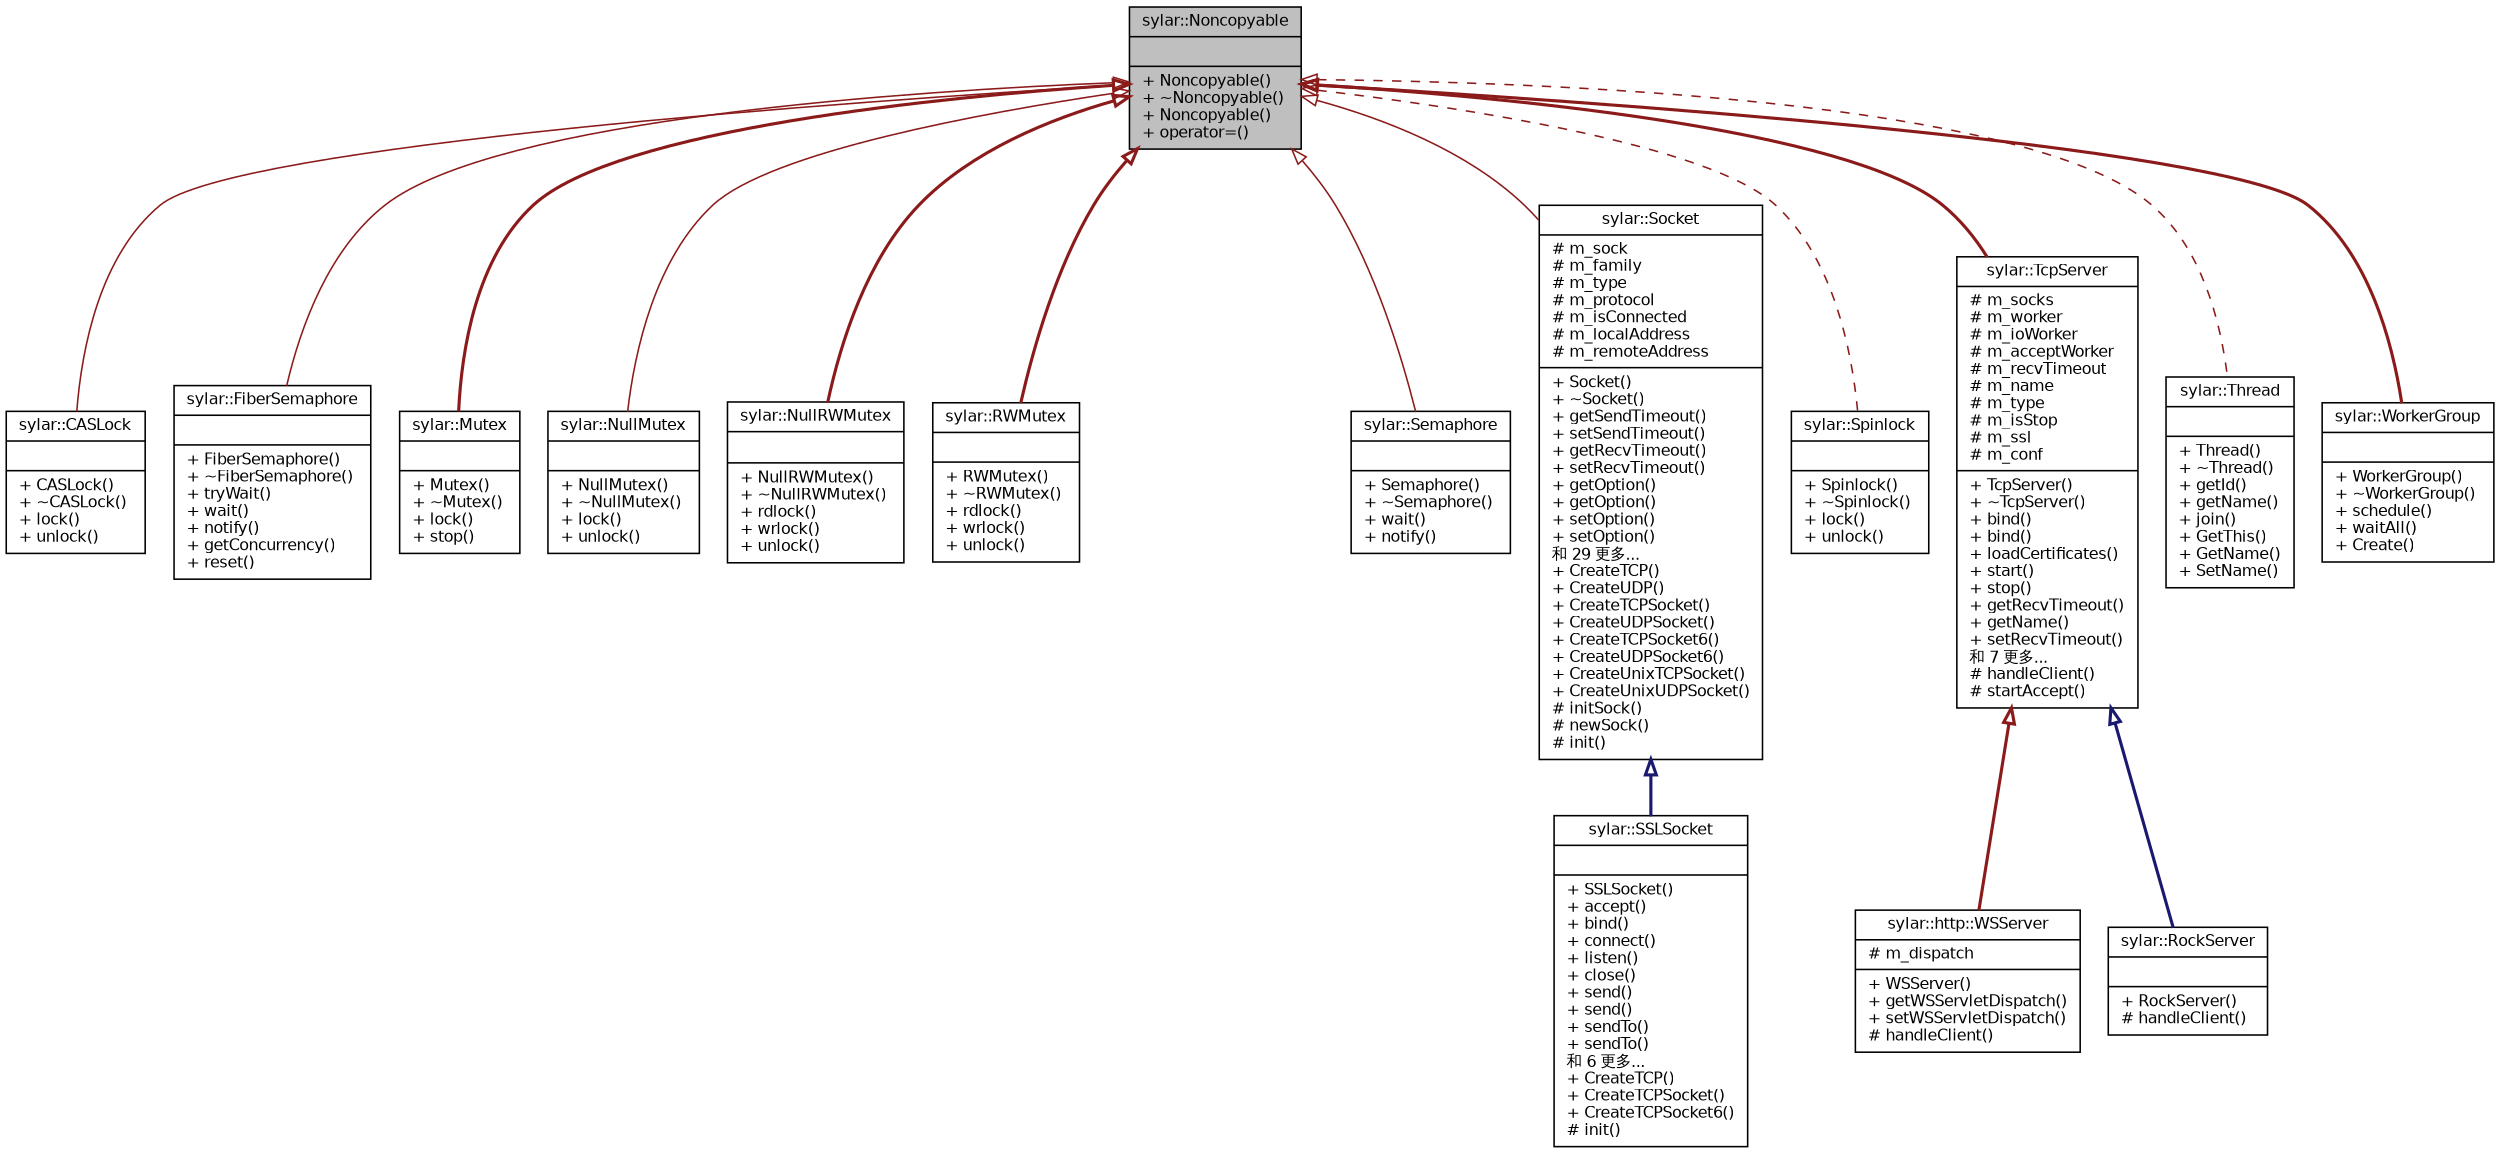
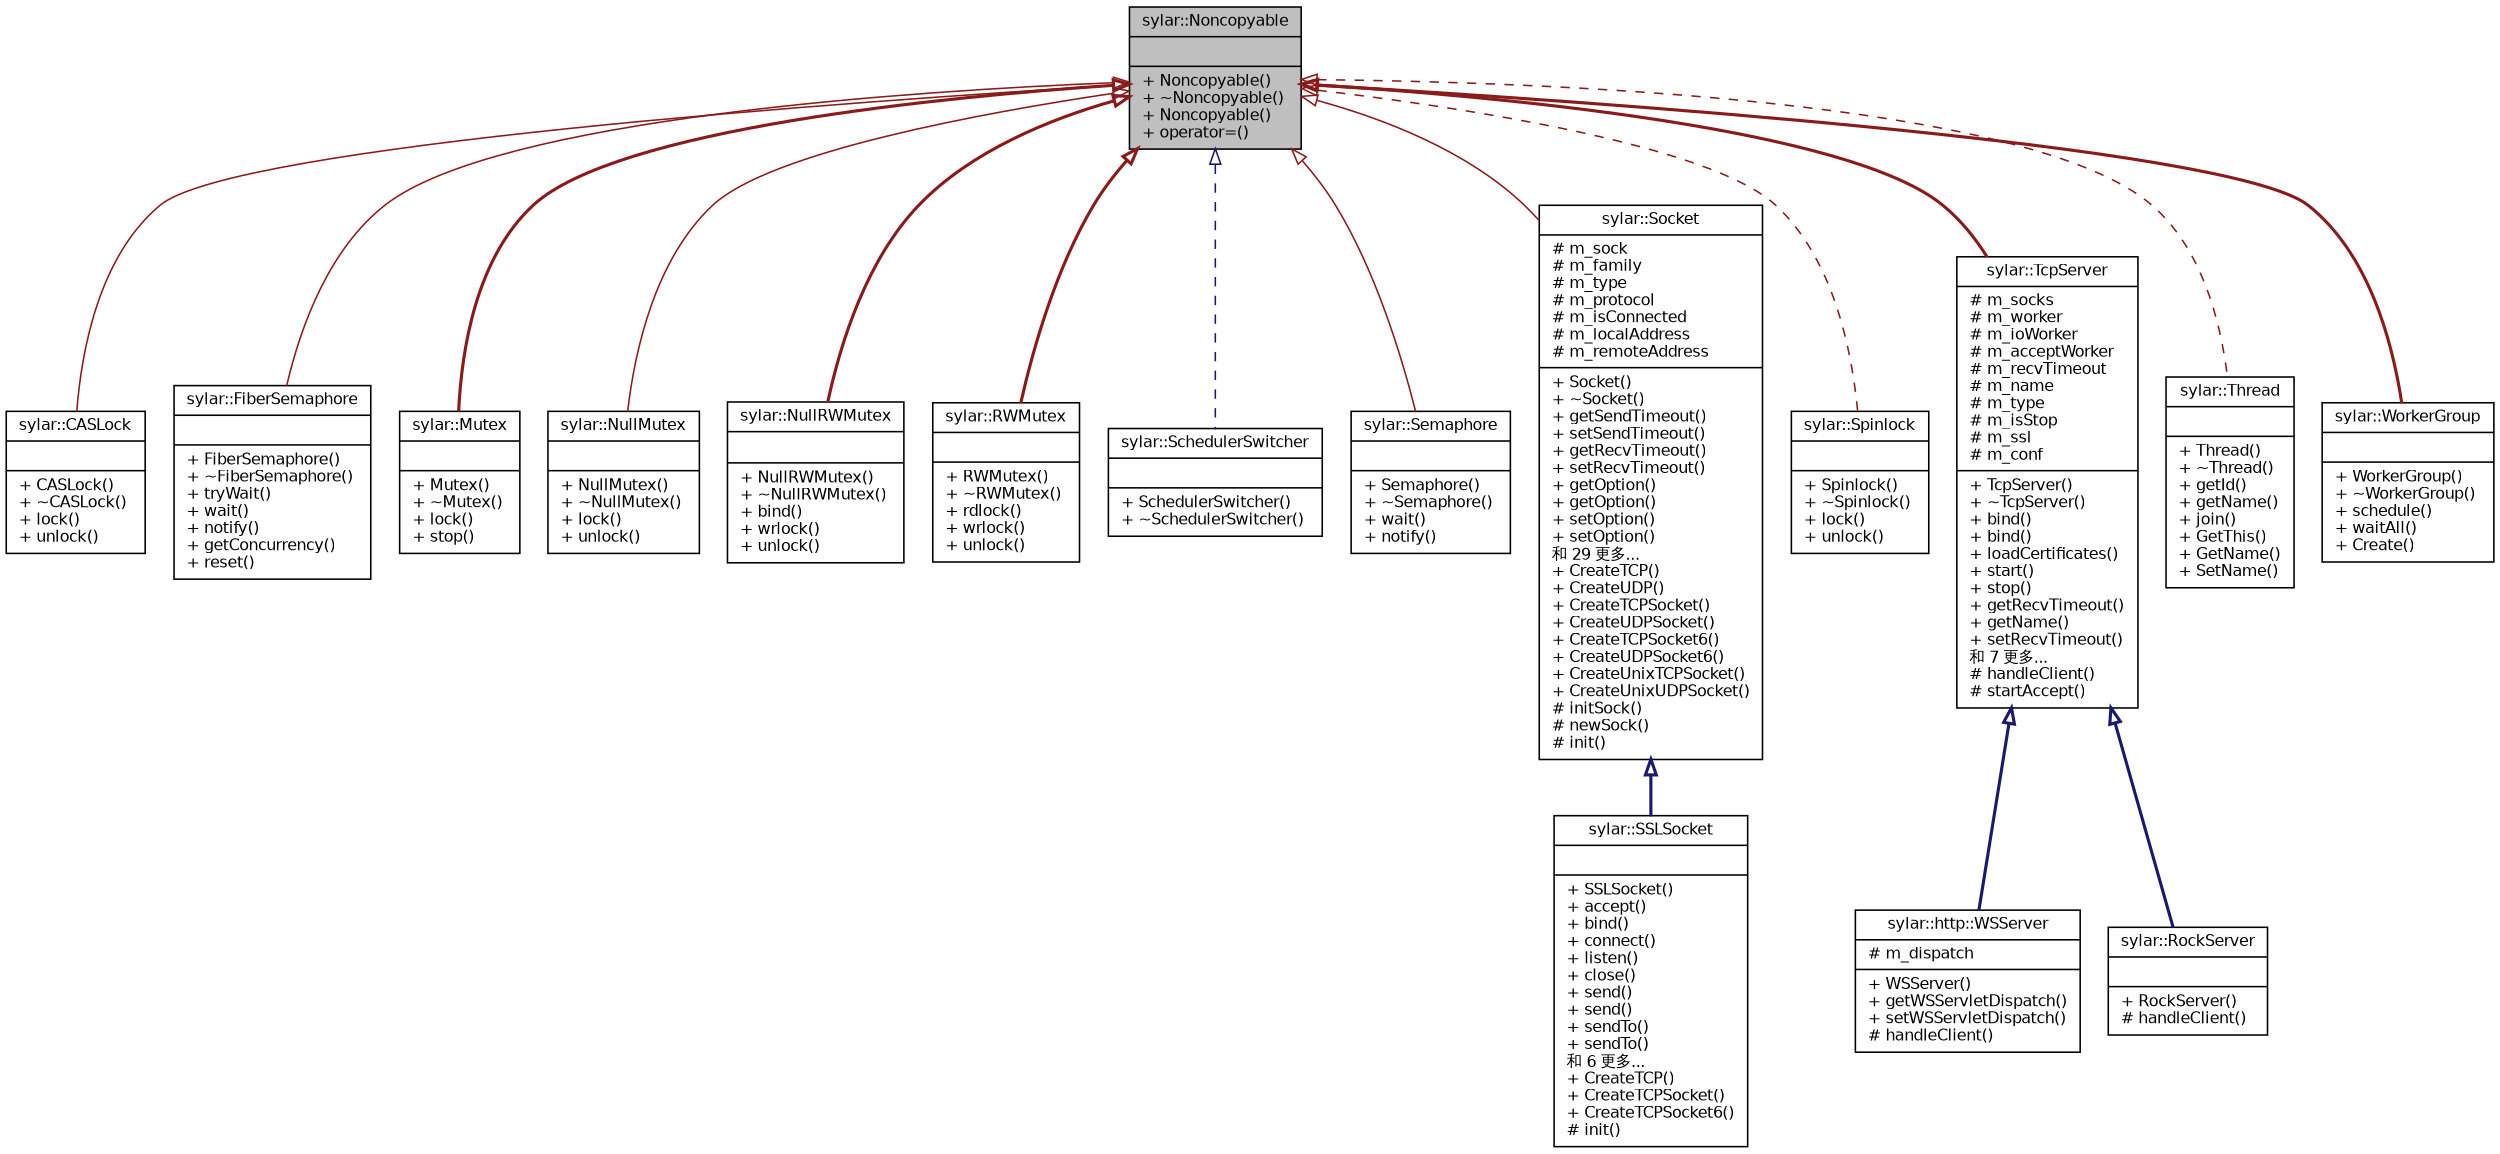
none -> (1215, 482)
(778, 512) -> (771, 512)
(1994, 817) -> (1994, 817)
